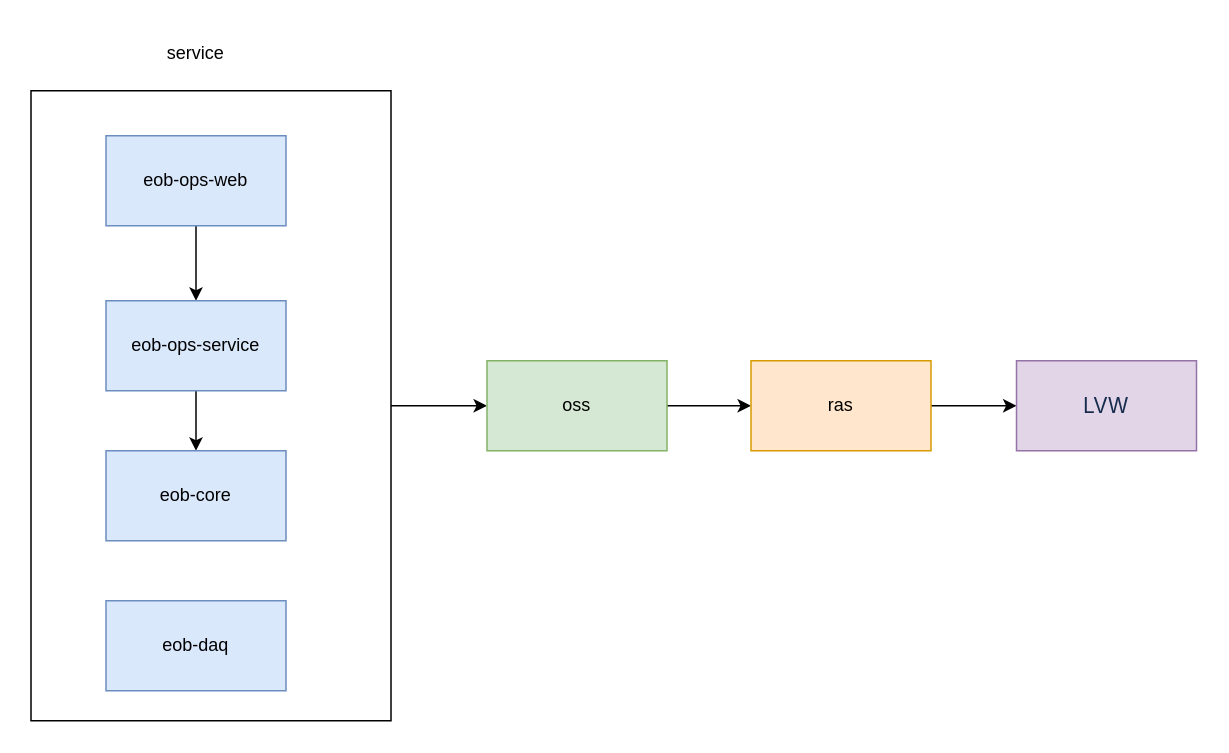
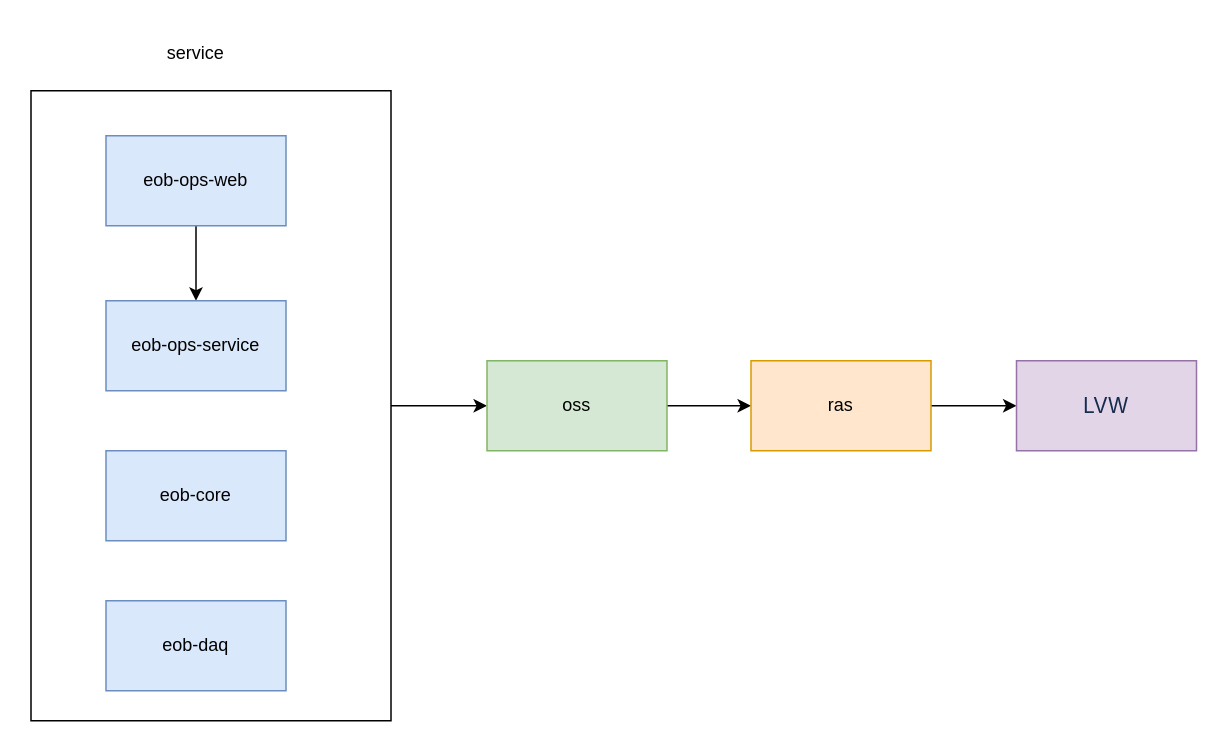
(196, 416) -> none
